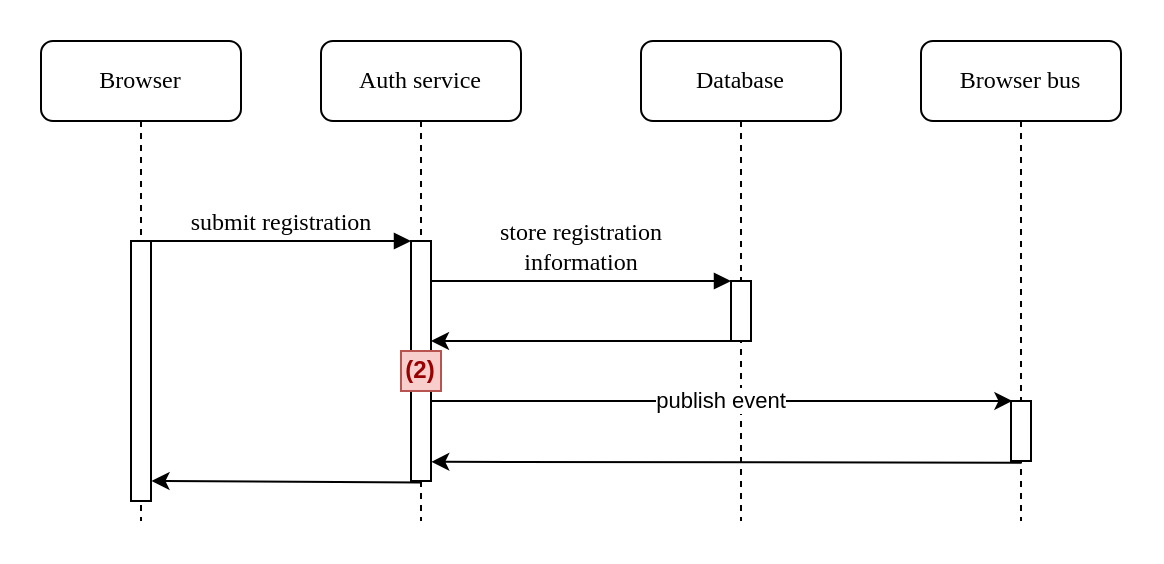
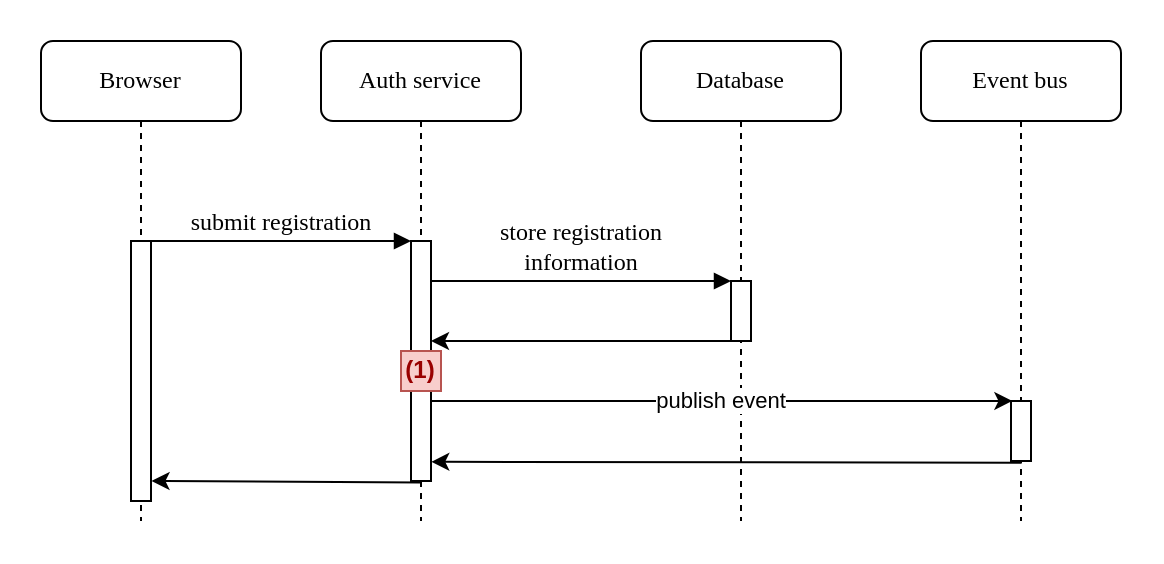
(1021, 81) -> (1021, 81)
(421, 371) -> (421, 371)
